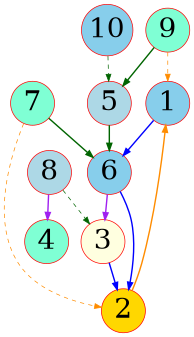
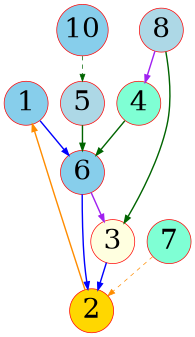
(168, 30) -> none
(68, 135) -> (113, 135)
(74, 204) -> (164, 138)
